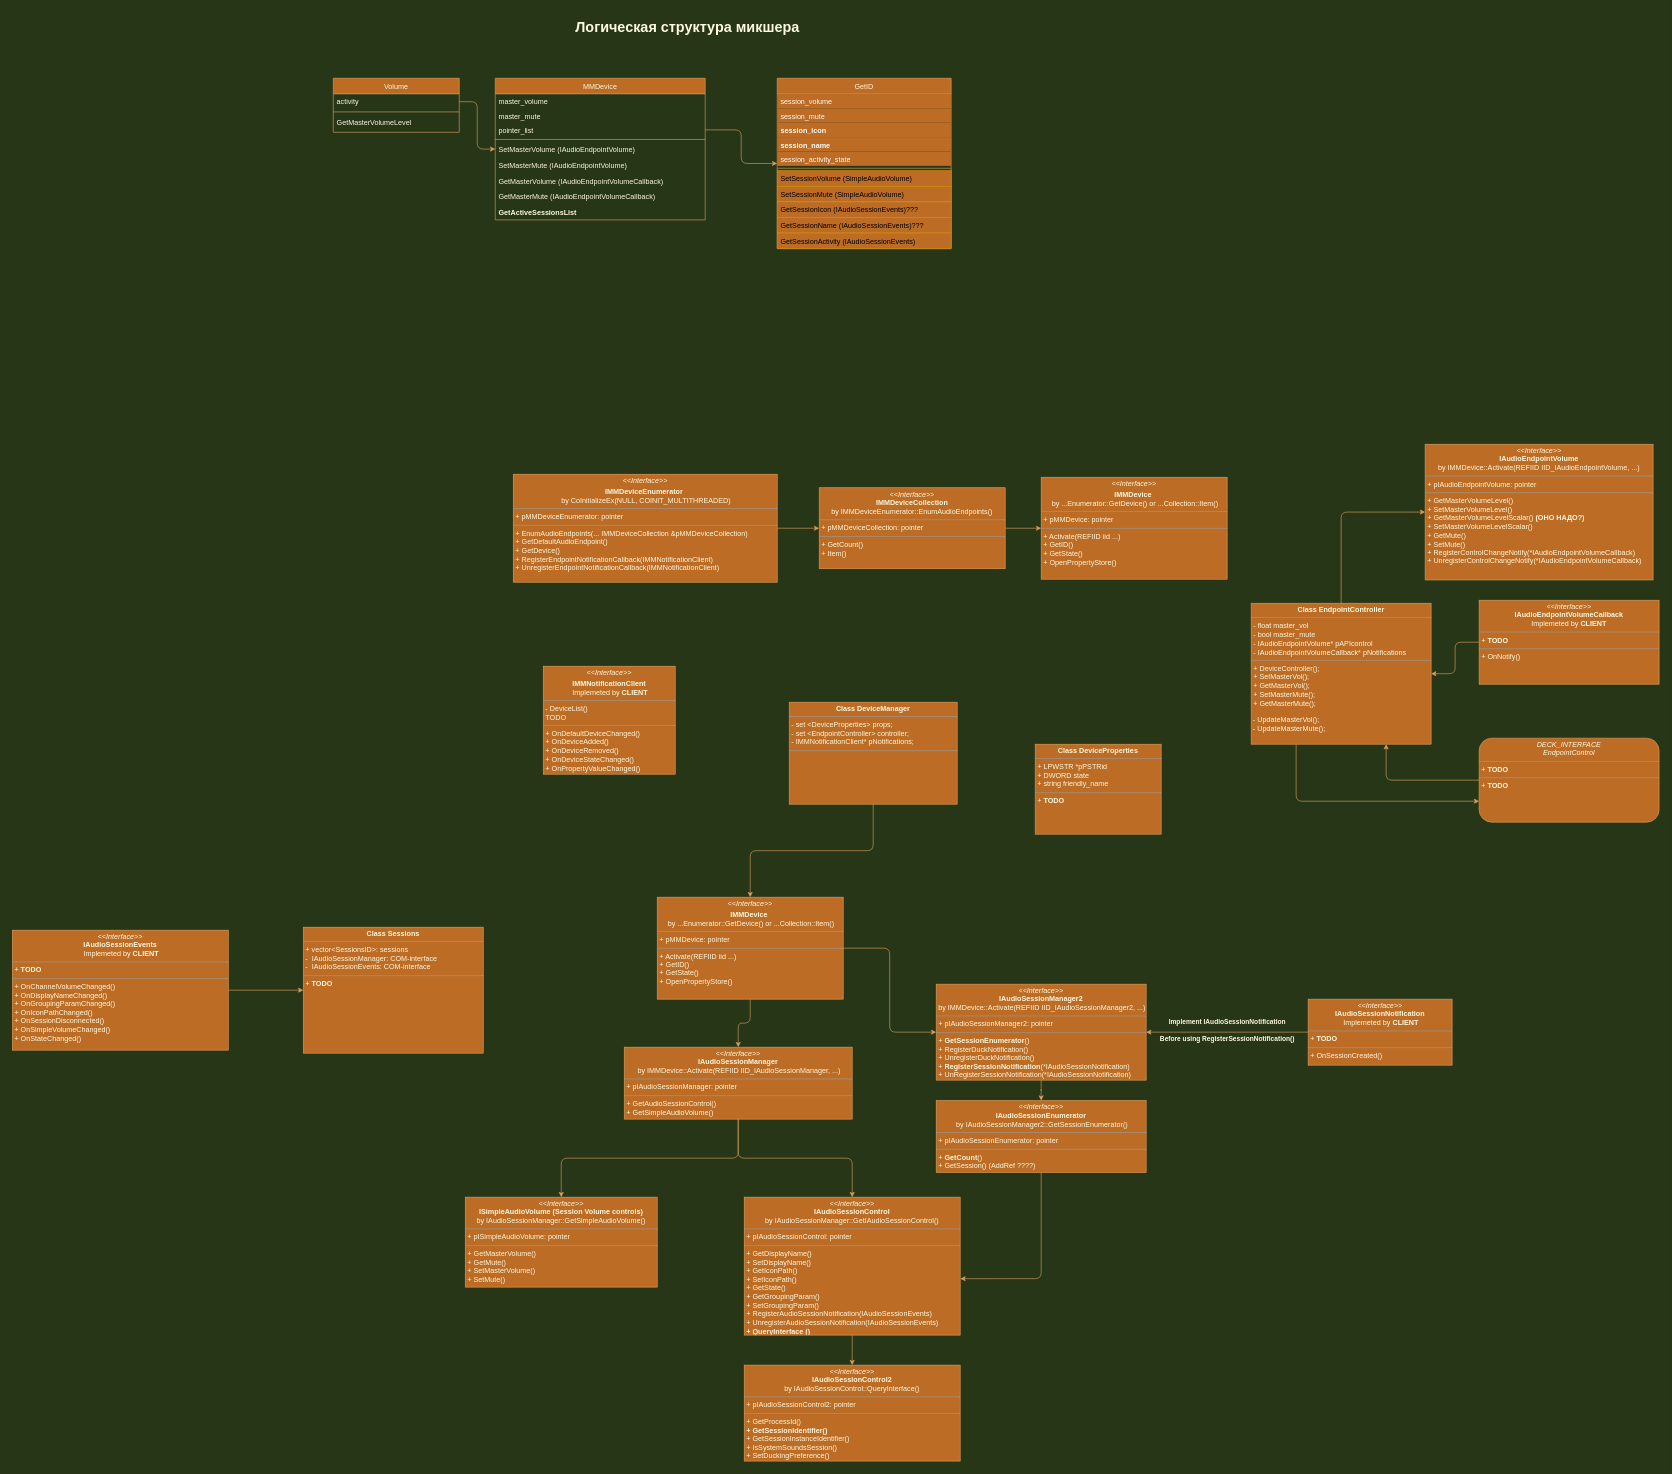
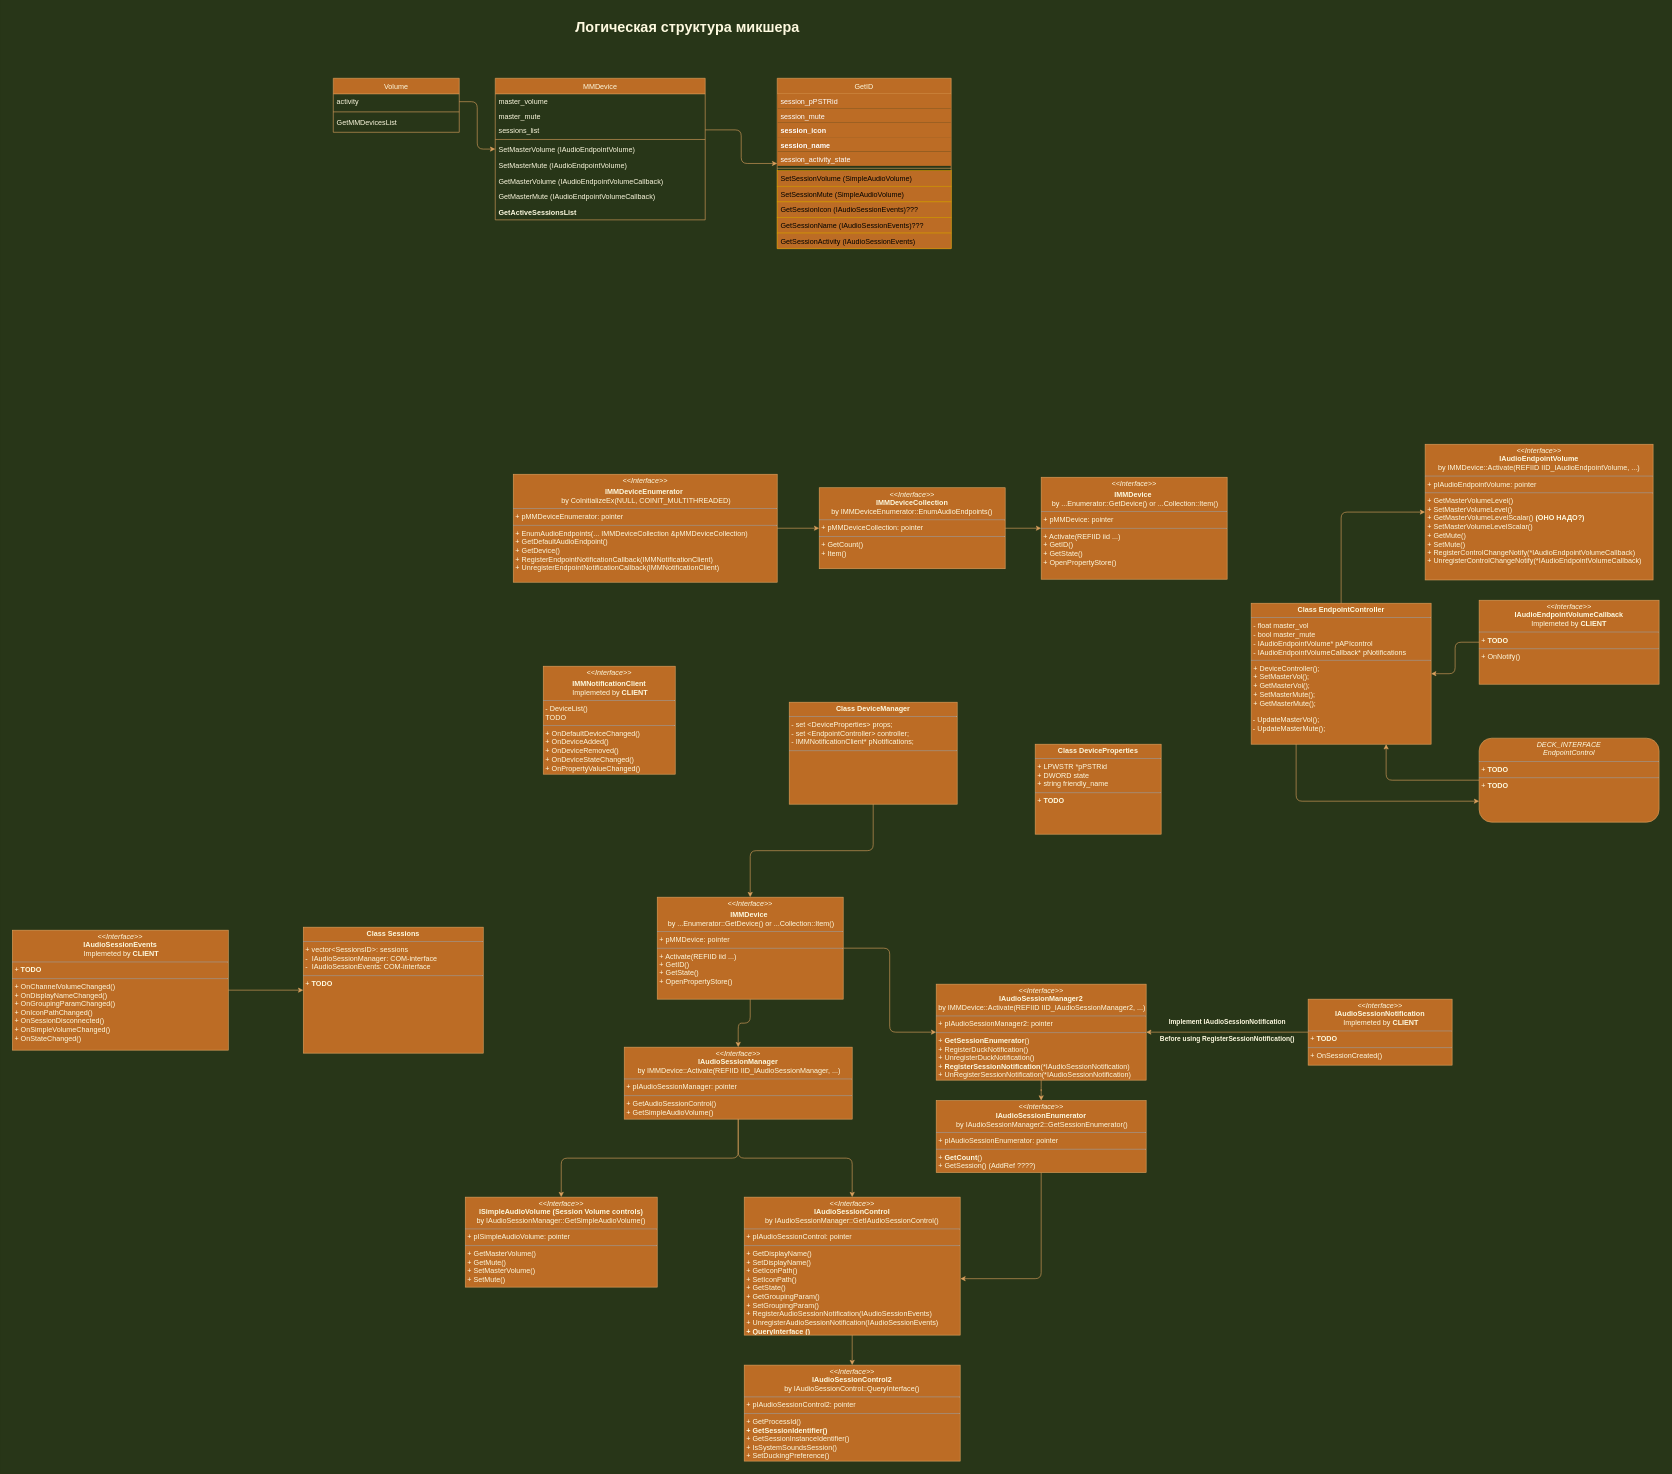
(807, 102) -> (809, 102)
(375, 122) -> (367, 122)
(520, 131) -> (522, 131)
